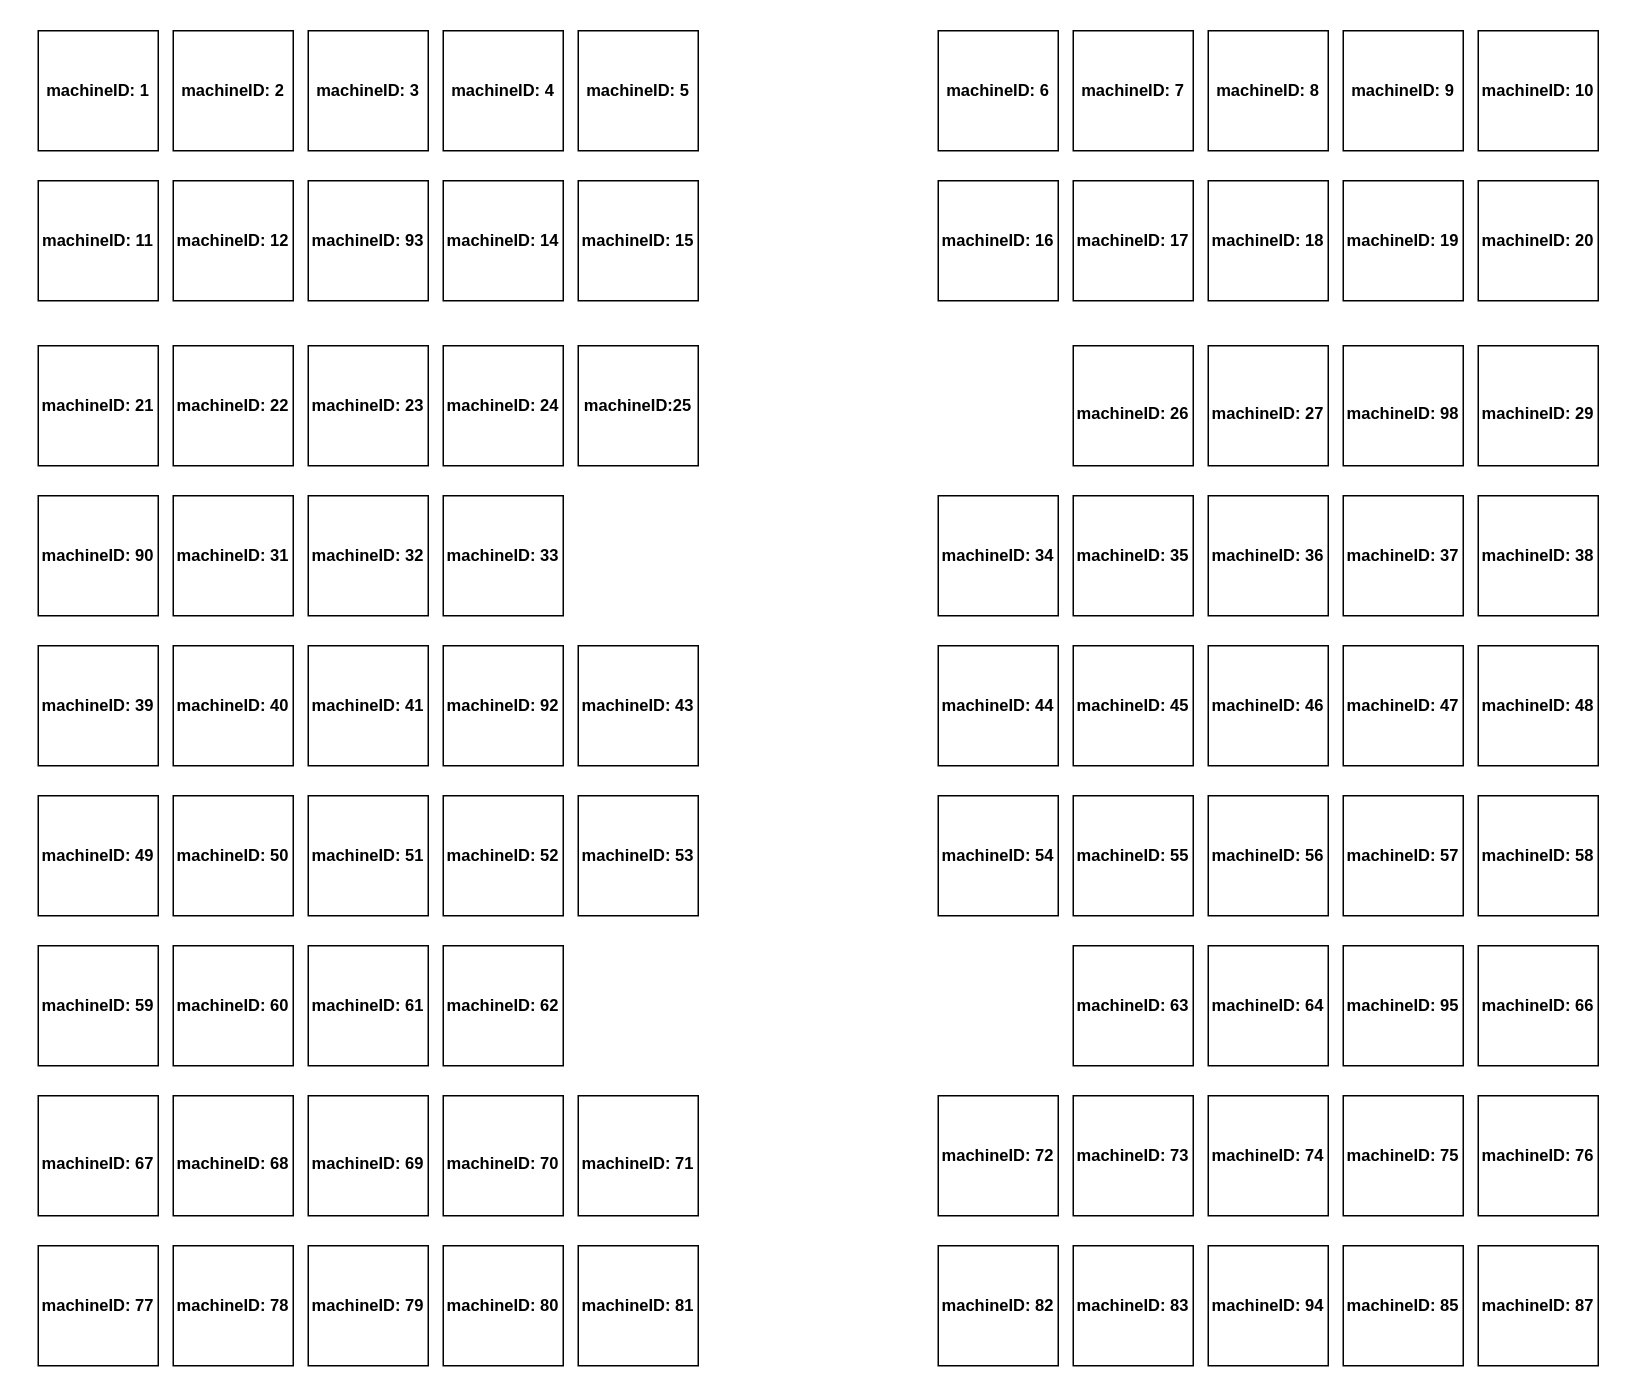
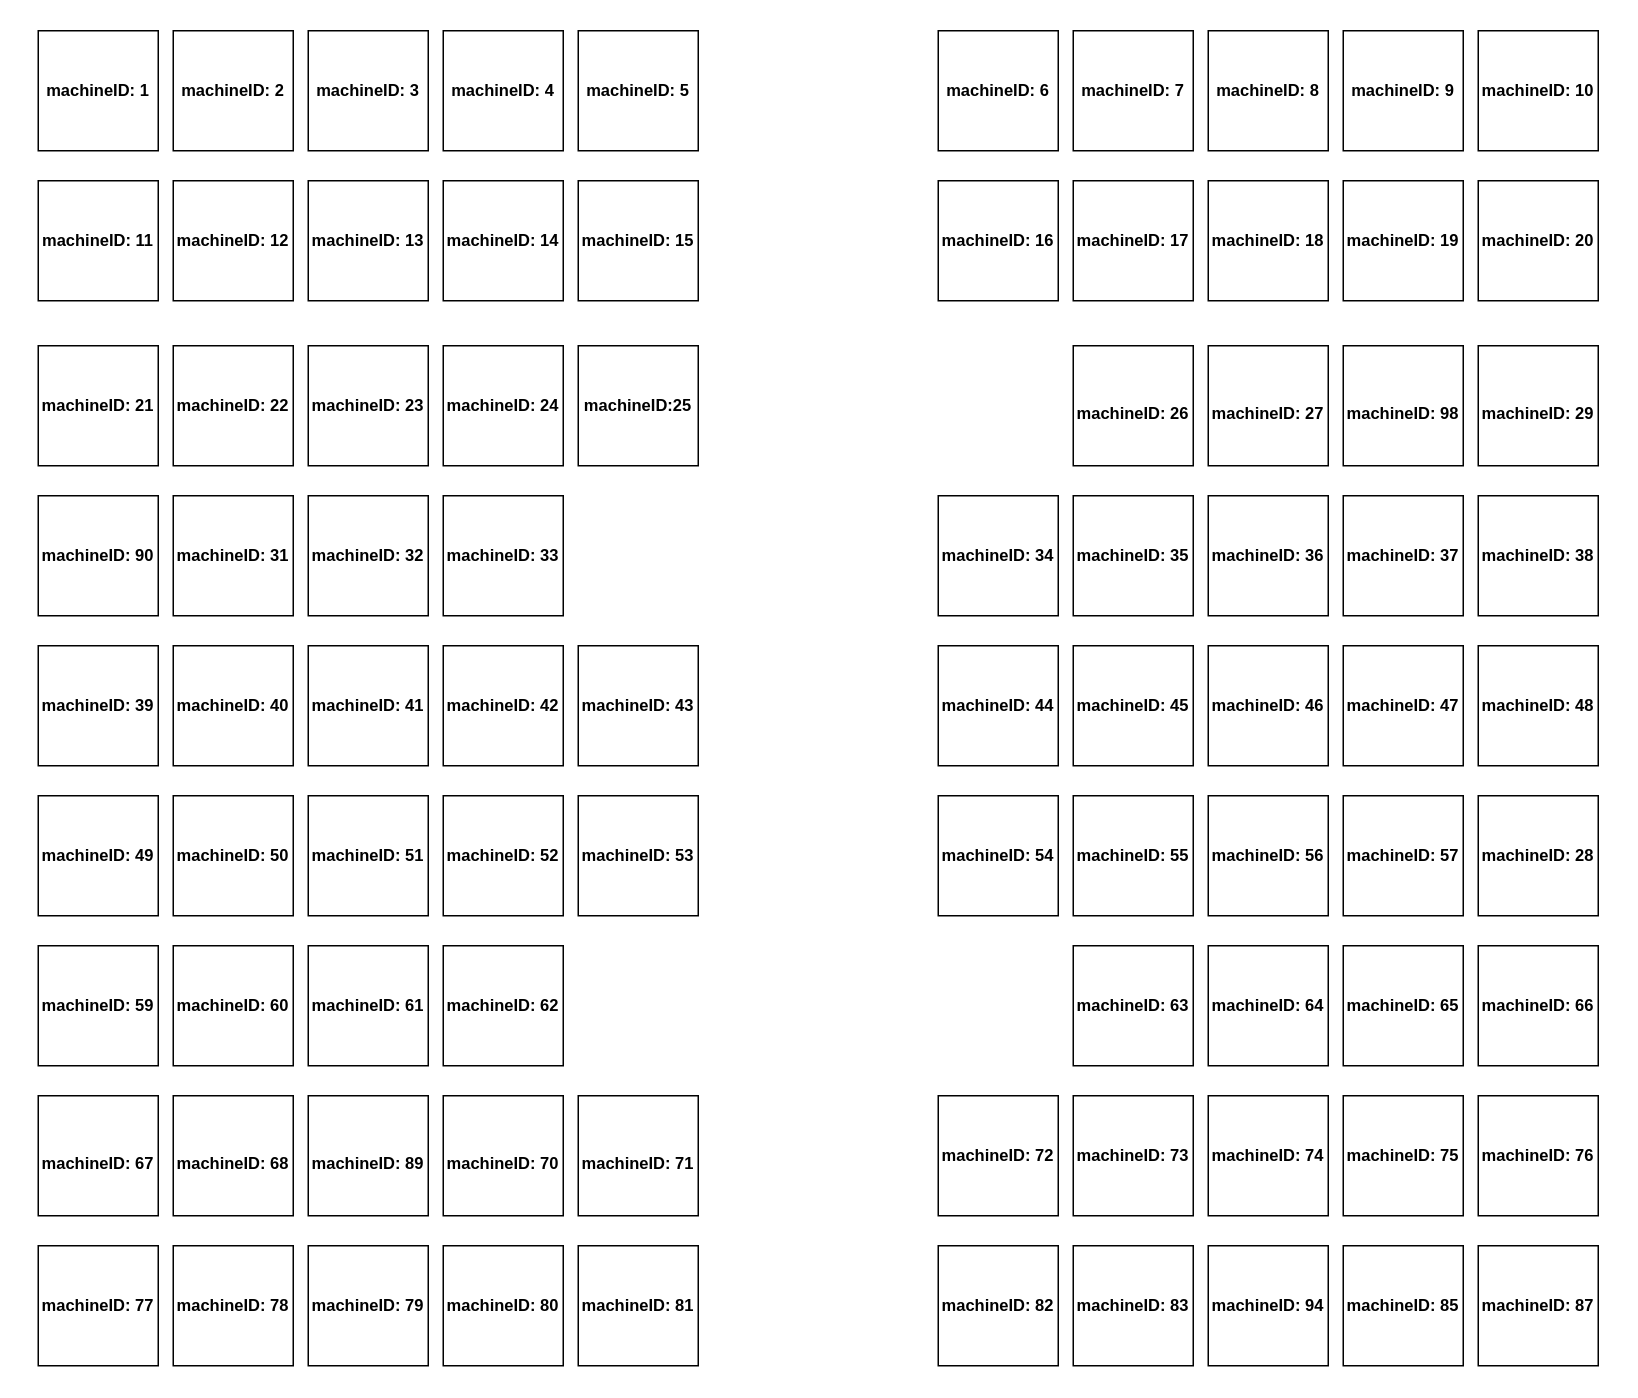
(368, 241) -> (368, 241)
(503, 706) -> (503, 706)
(1538, 856) -> (1538, 856)
(1403, 1006) -> (1403, 1006)
(368, 1163) -> (368, 1163)
